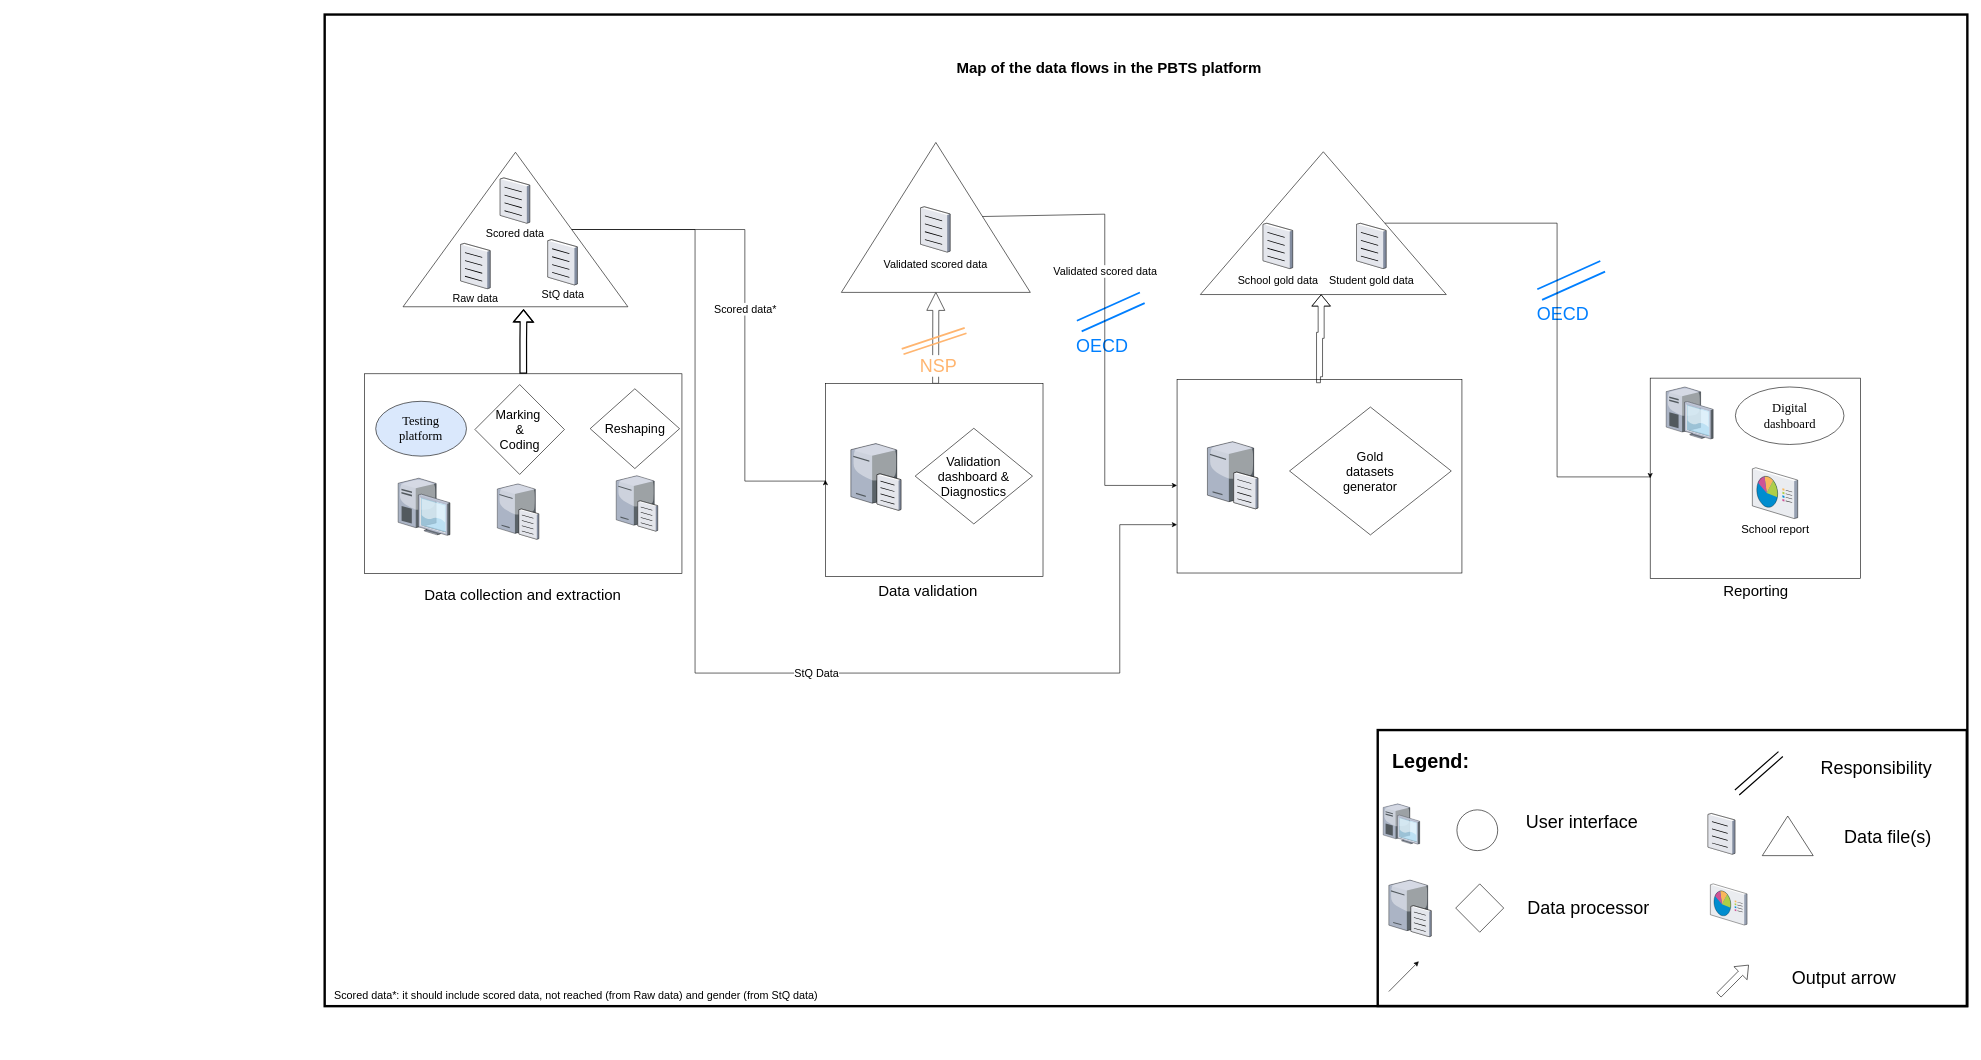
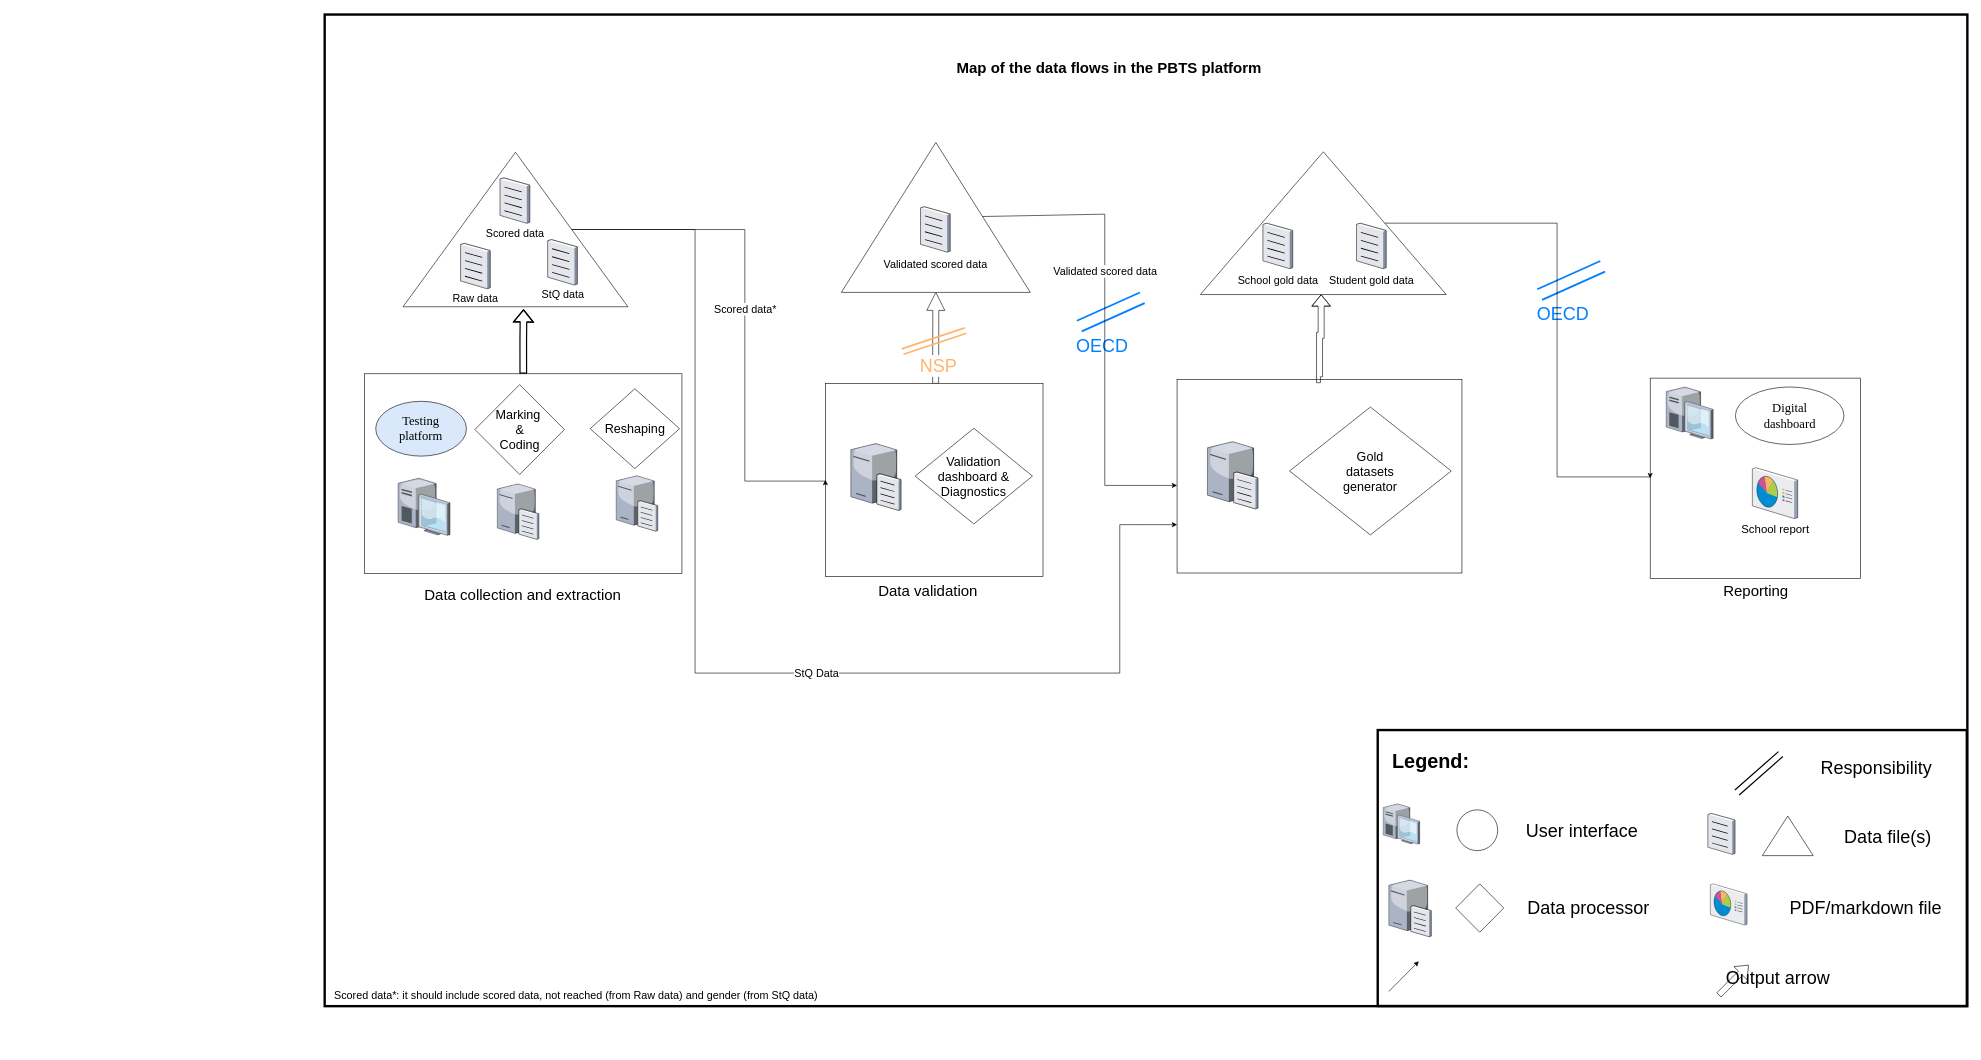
(1582, 822) -> (1582, 831)
none -> (1865, 908)
(1844, 978) -> (1778, 978)
